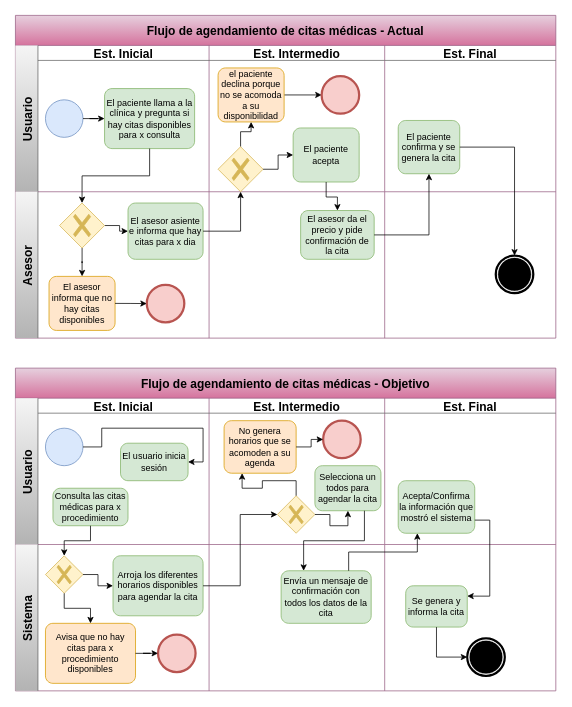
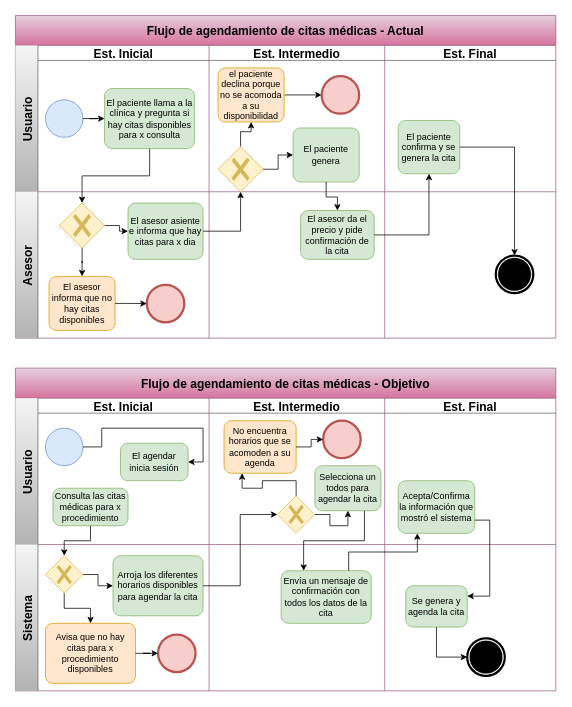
(326, 155) -> (326, 155)
(260, 447) -> (260, 447)
(154, 462) -> (154, 462)
(436, 606) -> (436, 606)
